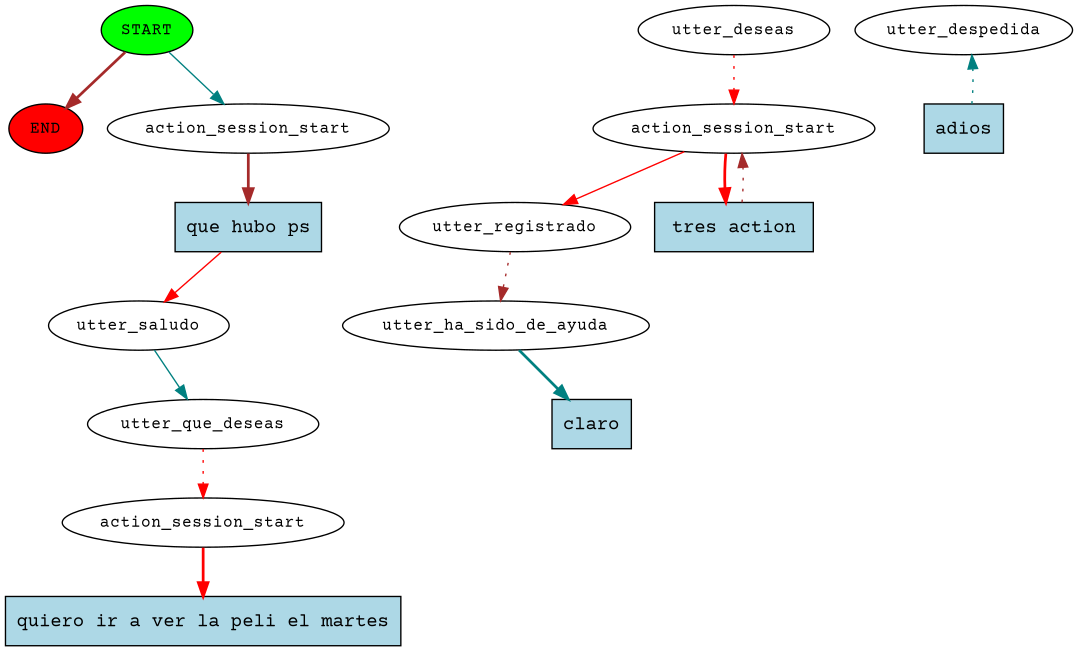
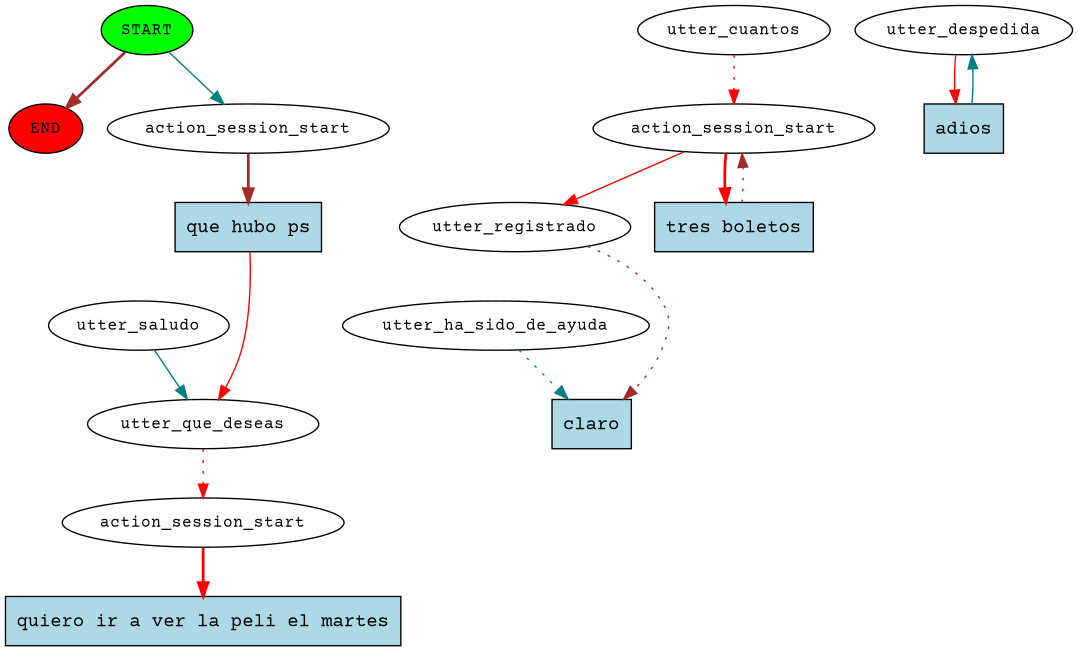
(734, 30) -> (734, 30)
none -> (955, 73)
(973, 86) -> (973, 86)
(734, 227) -> (734, 227)
(507, 270) -> (663, 304)
(198, 272) -> (247, 322)
(539, 370) -> (539, 370)
